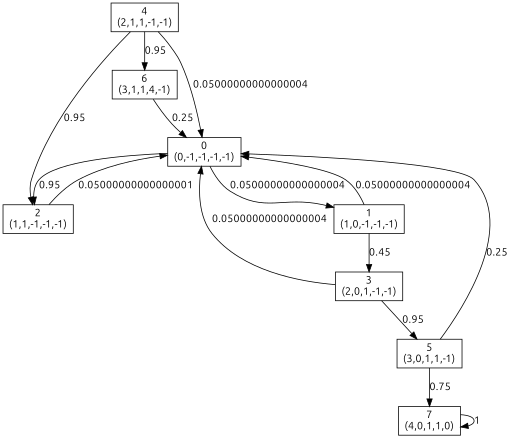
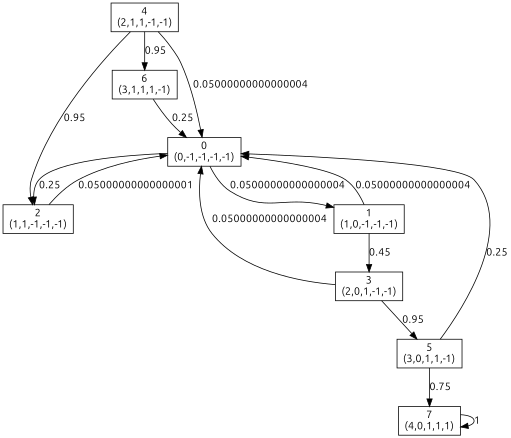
(145, 85) -> (145, 85)
(50, 185) -> (50, 185)
(430, 421) -> (430, 421)
